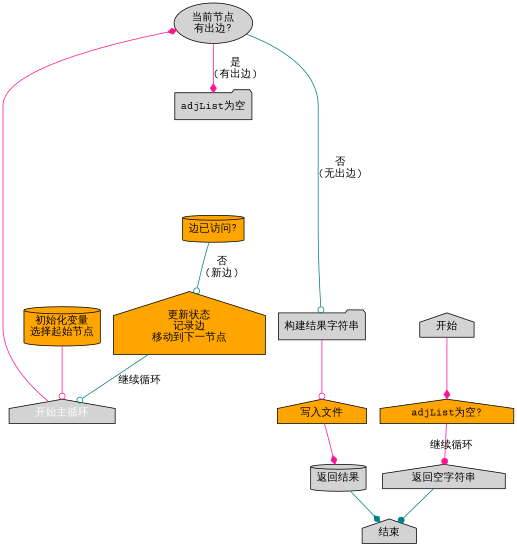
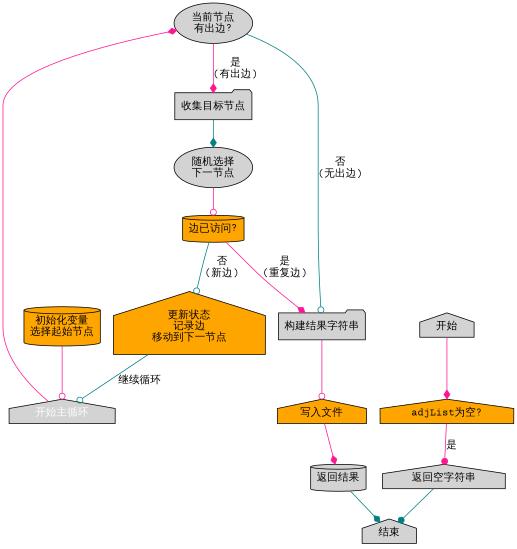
(213, 106) -> (213, 106)
none -> (213, 167)
none -> (261, 276)
(452, 445) -> (452, 445)
